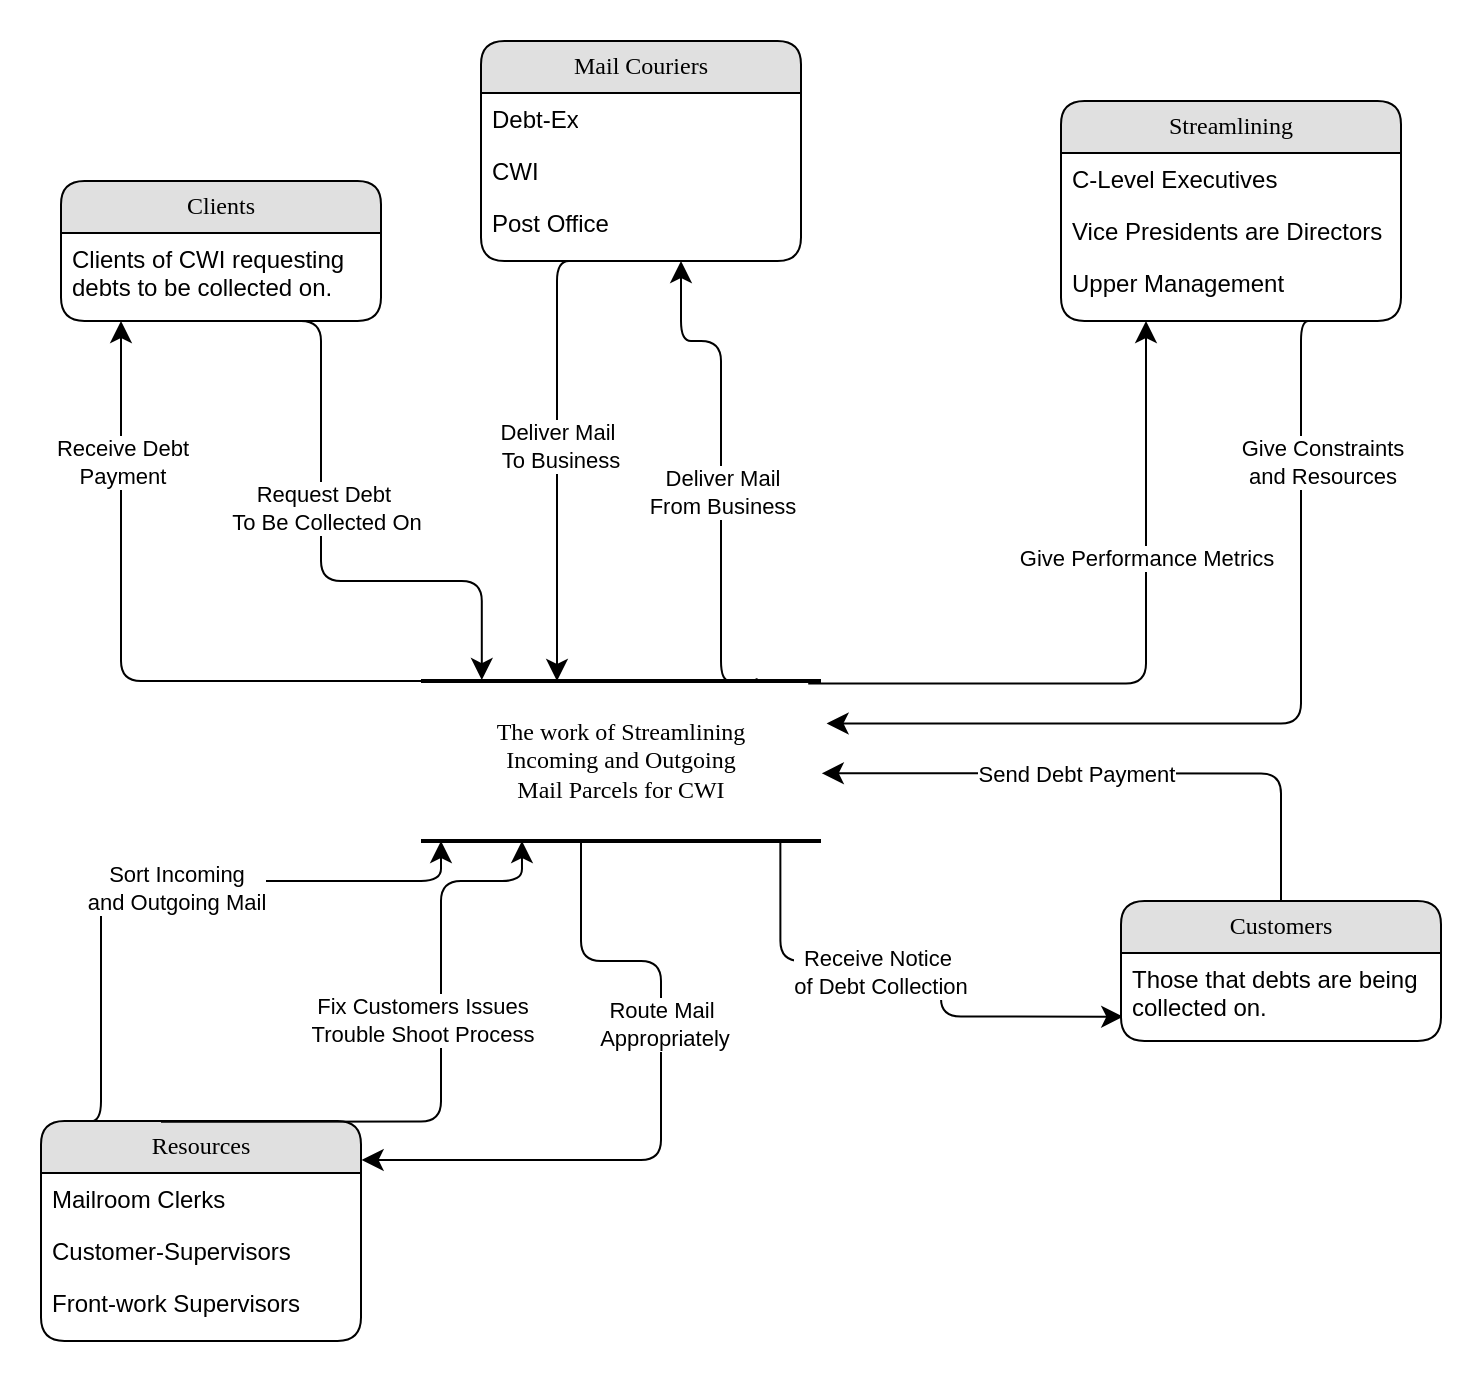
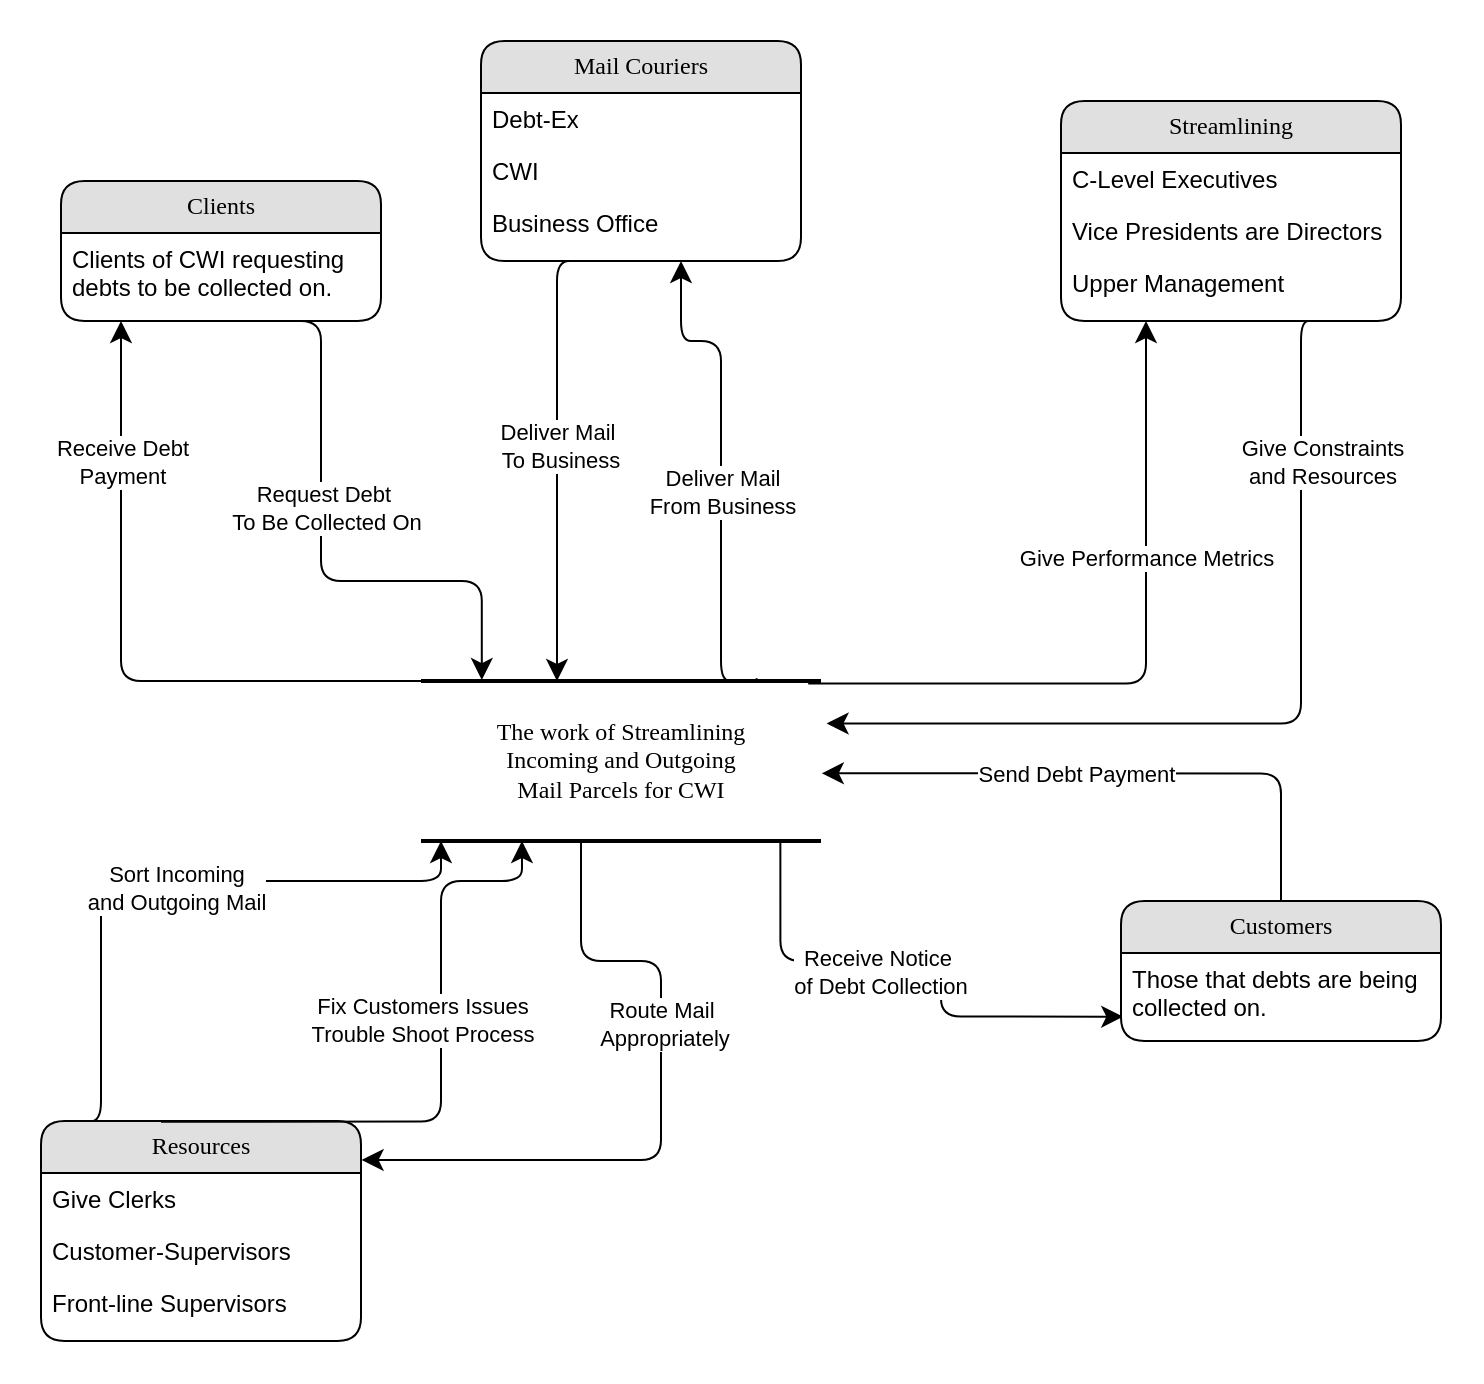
(561, 225) -> (584, 225)
(141, 1201) -> (118, 1201)
(195, 1305) -> (188, 1305)
